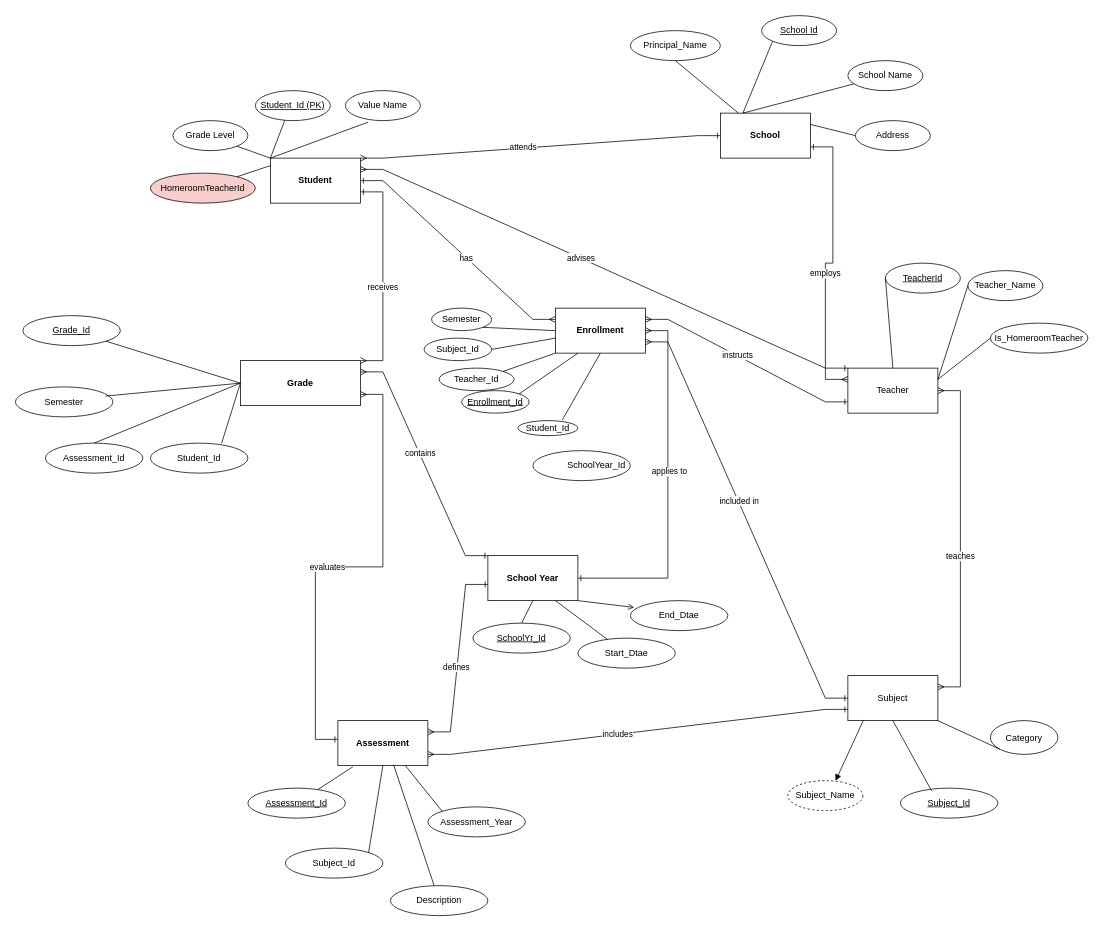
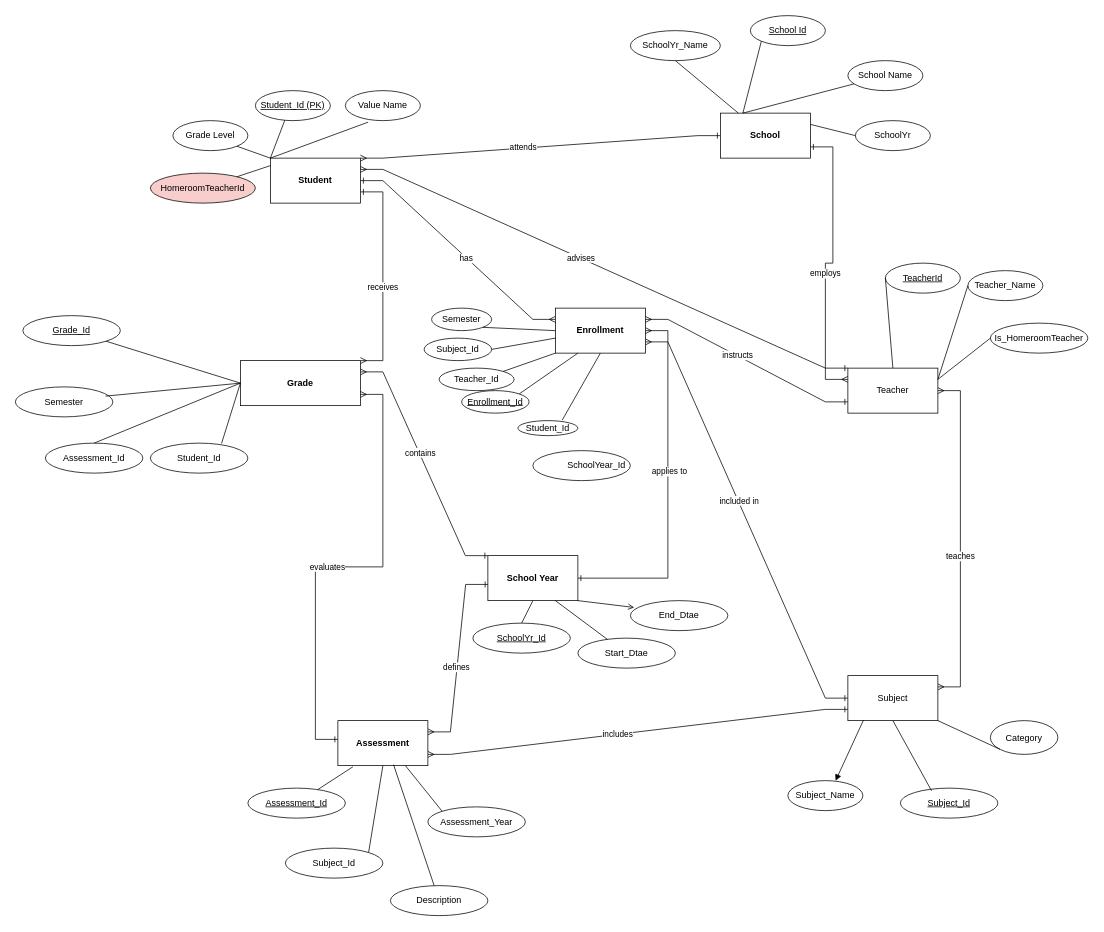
(799, 30) -> (788, 30)
(675, 45) -> (675, 45)
(893, 135) -> (893, 135)
(825, 795) -> (825, 795)
